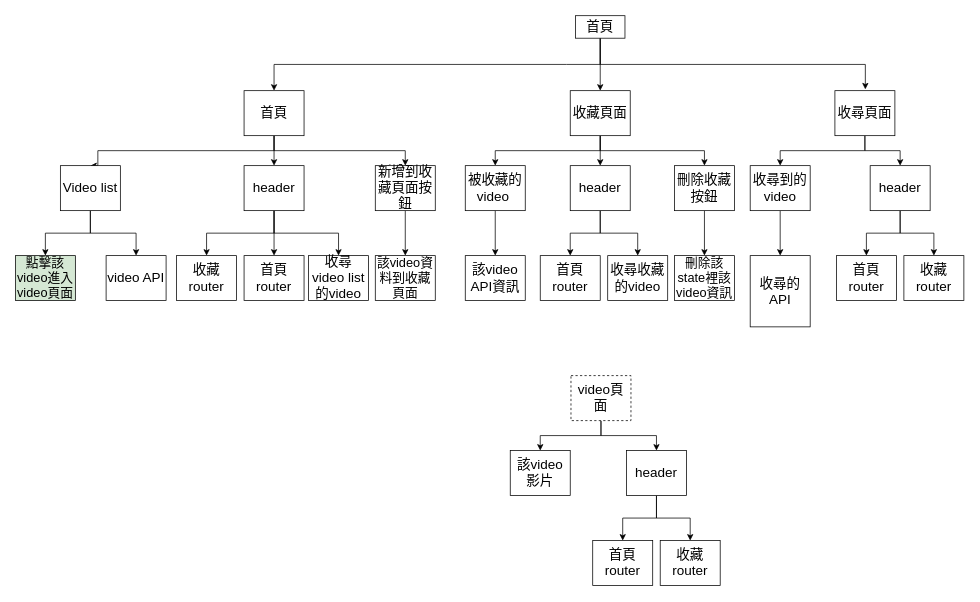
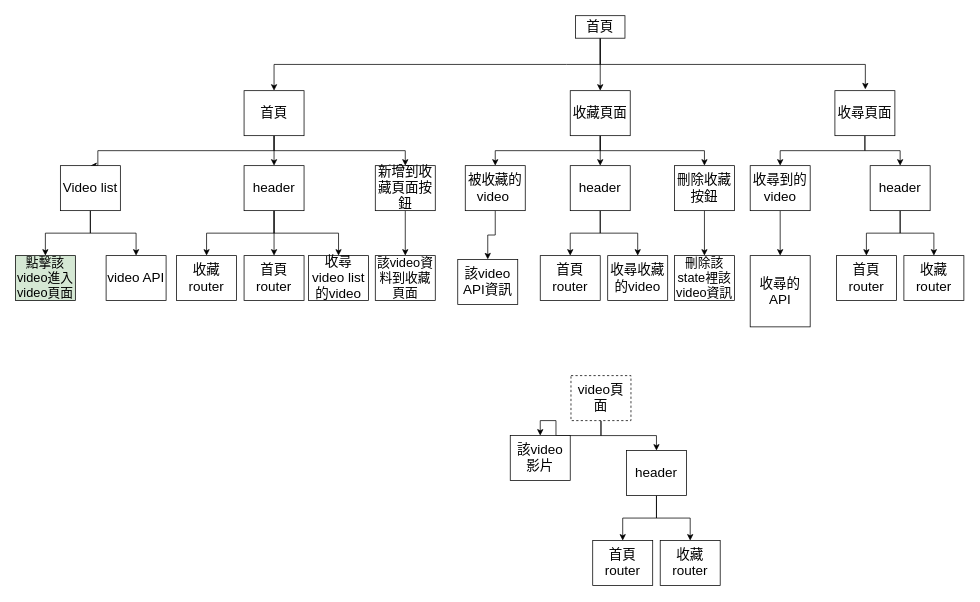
(495, 278) -> (488, 282)
(540, 473) -> (540, 458)
